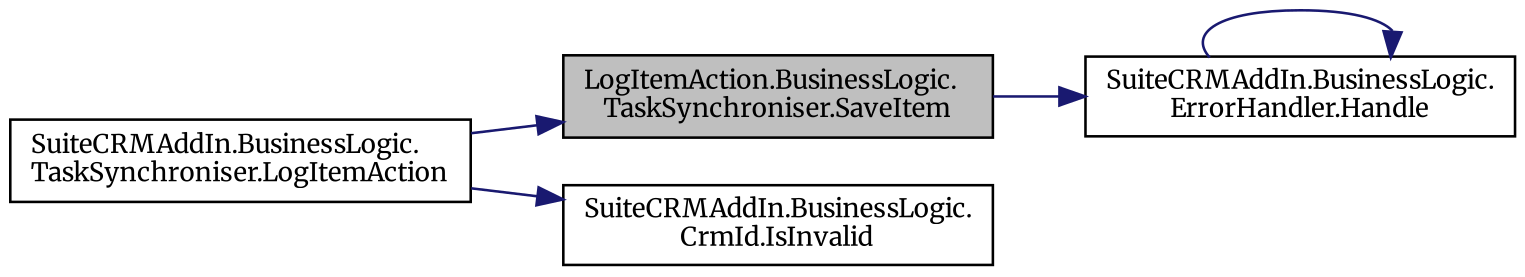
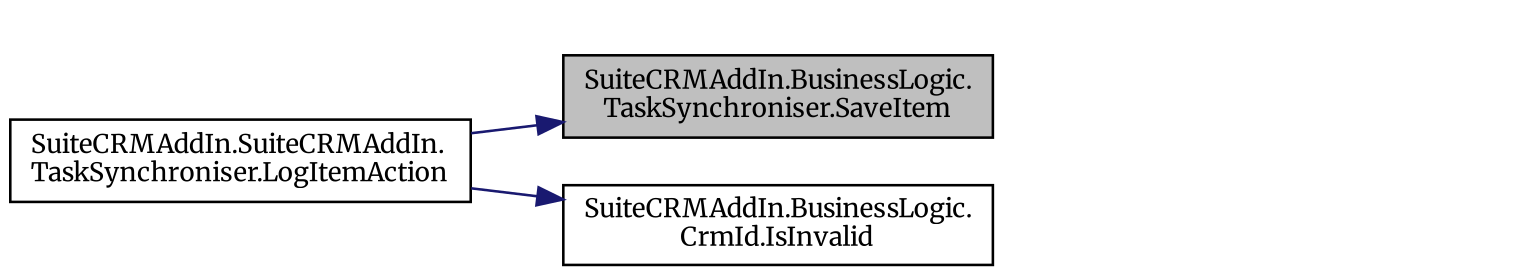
(778, 96) -> (778, 96)
(1300, 96) -> none
(241, 161) -> (241, 161)
